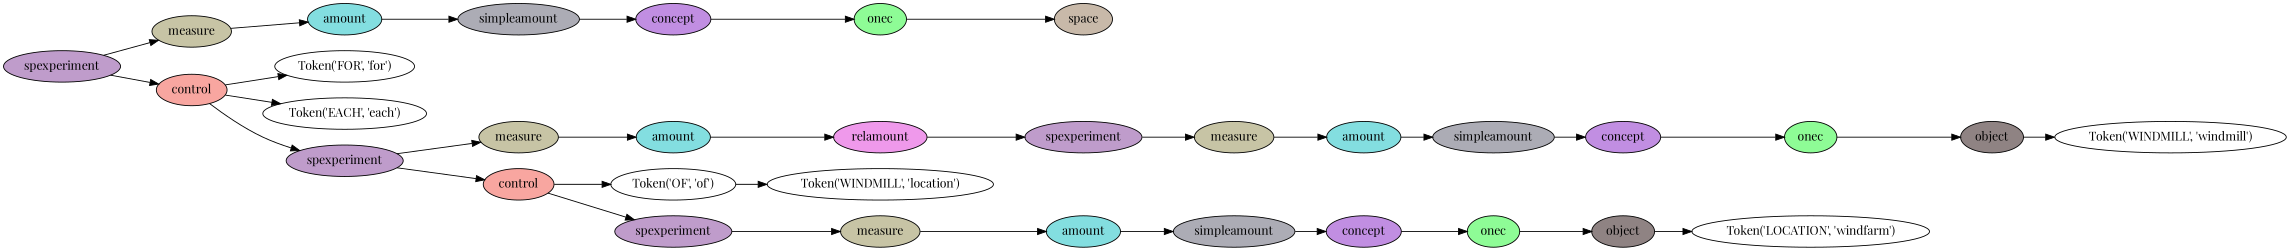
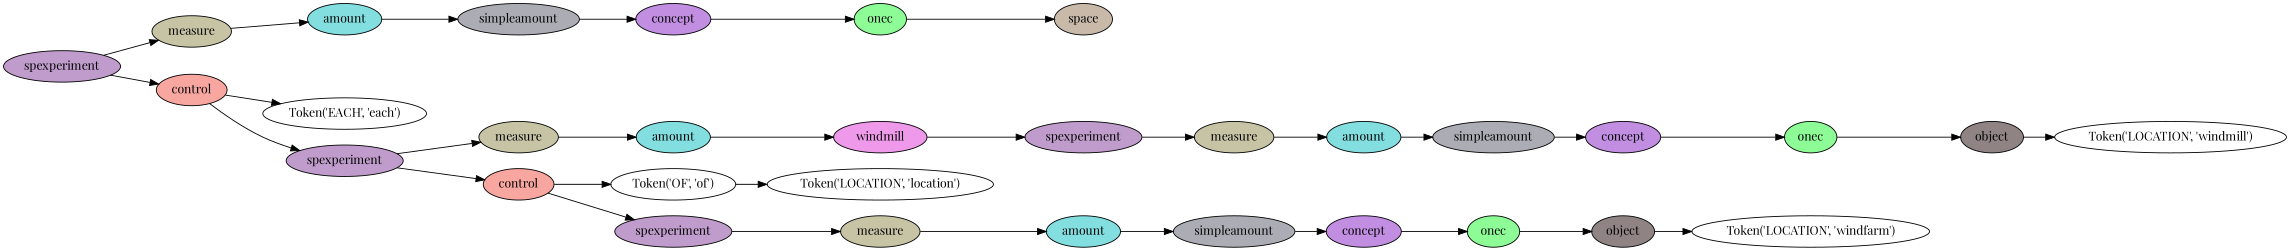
(345, 66) -> none
(880, 137) -> (880, 137)
(2171, 137) -> (2171, 137)
(880, 184) -> (880, 184)
